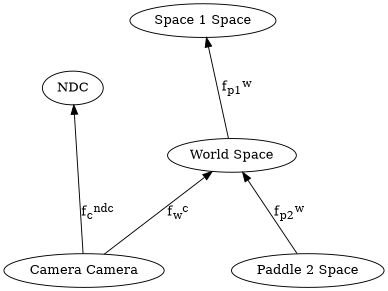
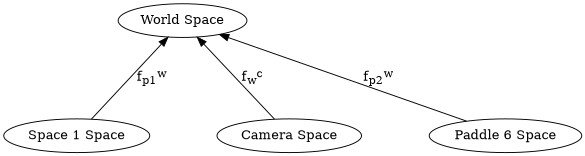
(73, 88) -> none
(218, 93) -> (126, 82)
(84, 271) -> (289, 136)
(308, 271) -> (505, 136)
